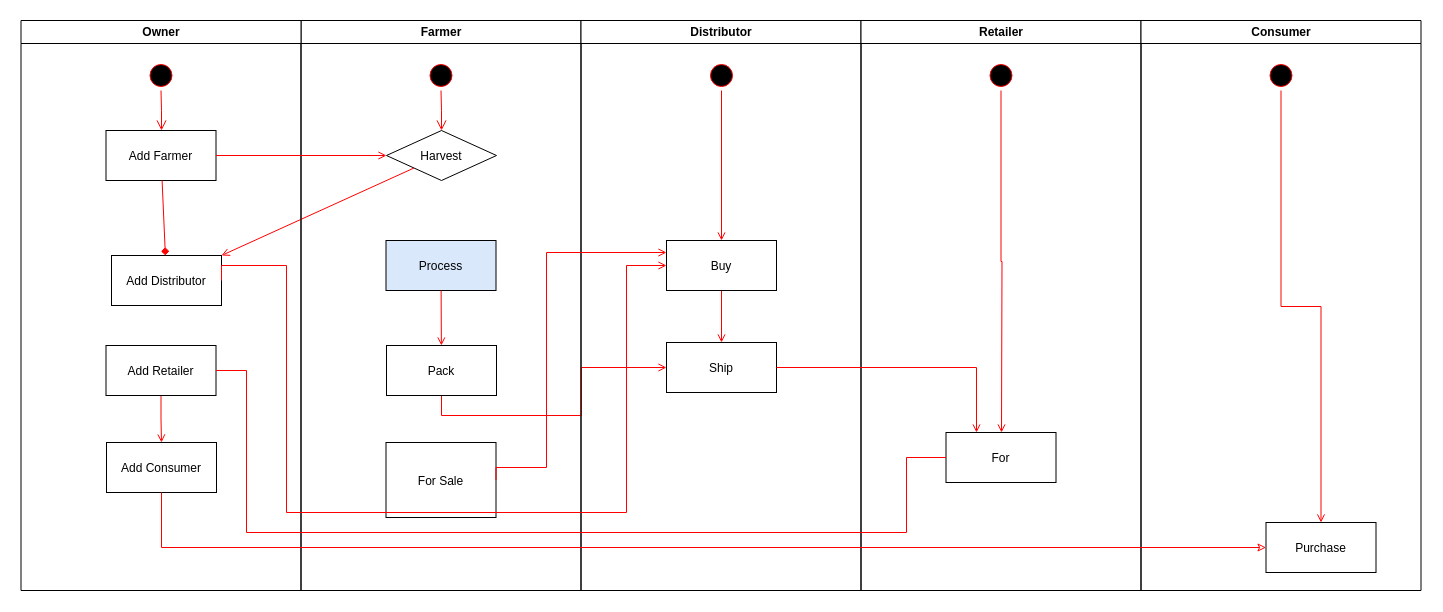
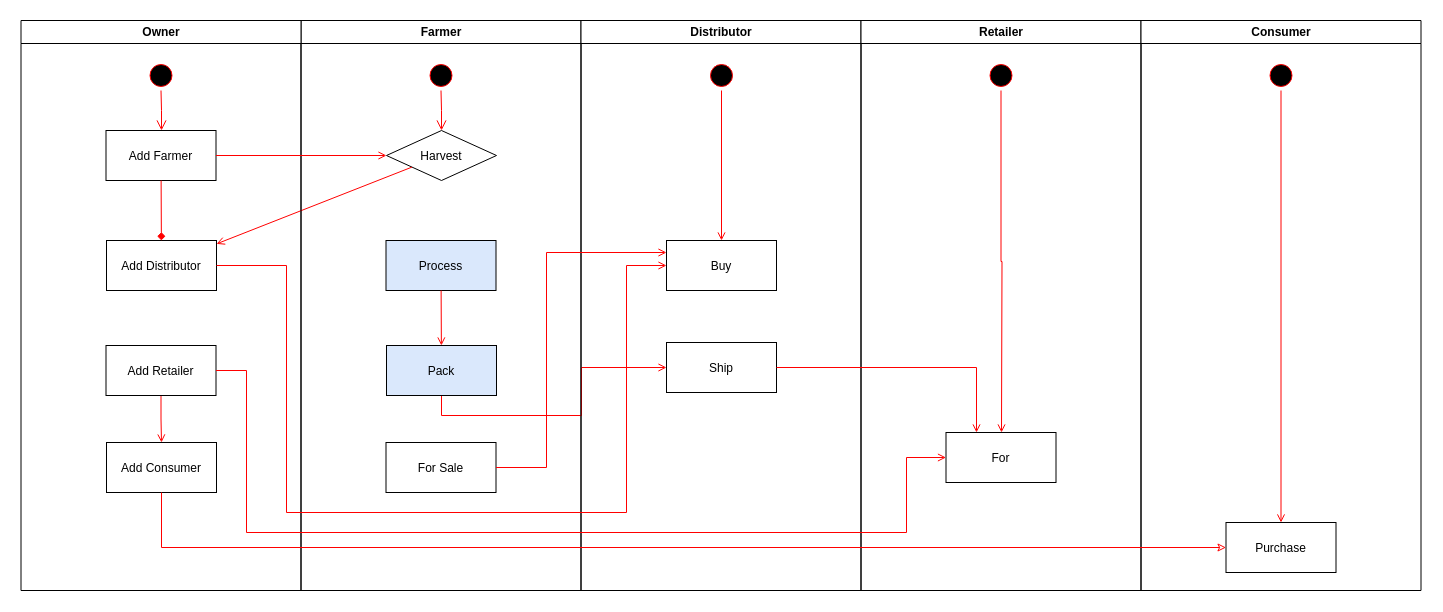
(167, 281) -> (162, 266)
(722, 315) -> none
(442, 371) -> (442, 371)
(941, 458) -> (940, 458)
(441, 480) -> (441, 468)
(1321, 548) -> (1281, 548)
